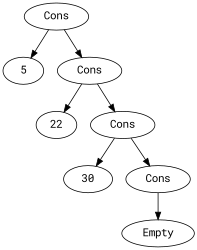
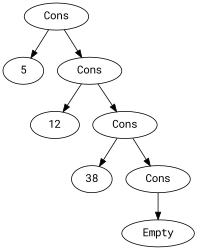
(56, 125) -> (55, 125)
(88, 179) -> (92, 179)
